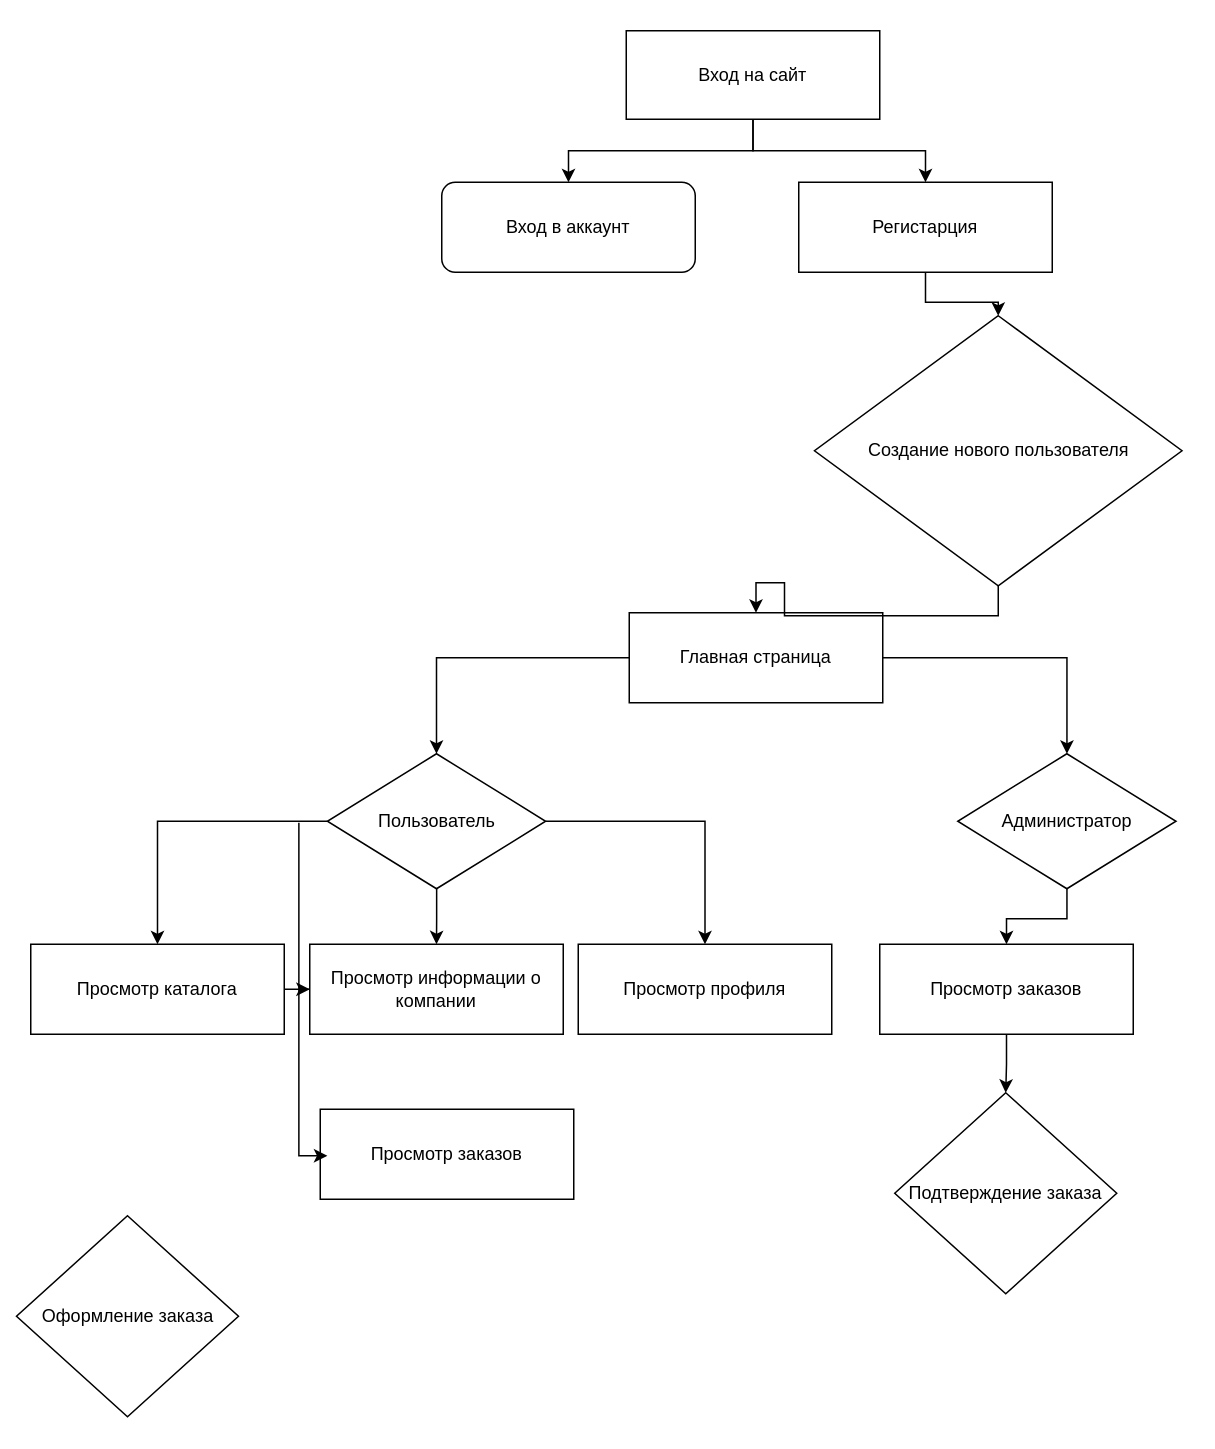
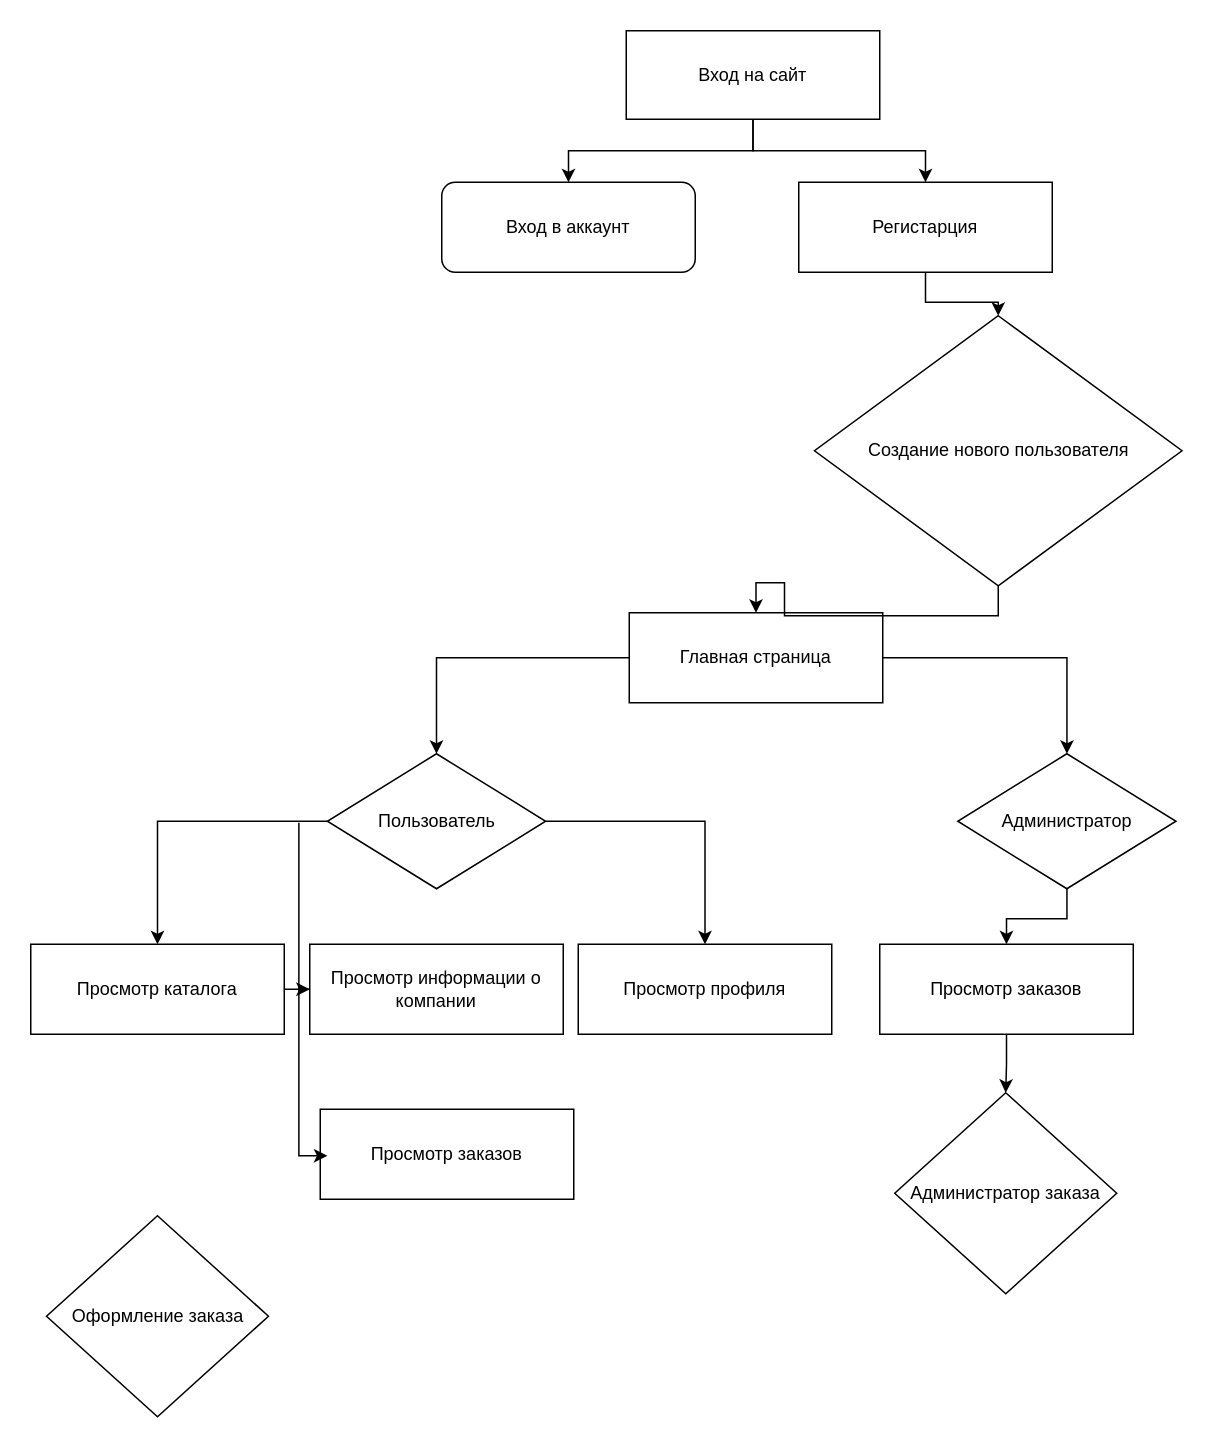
(437, 911) -> none
(1006, 1193) -> (1006, 1193)
(128, 1316) -> (158, 1316)
